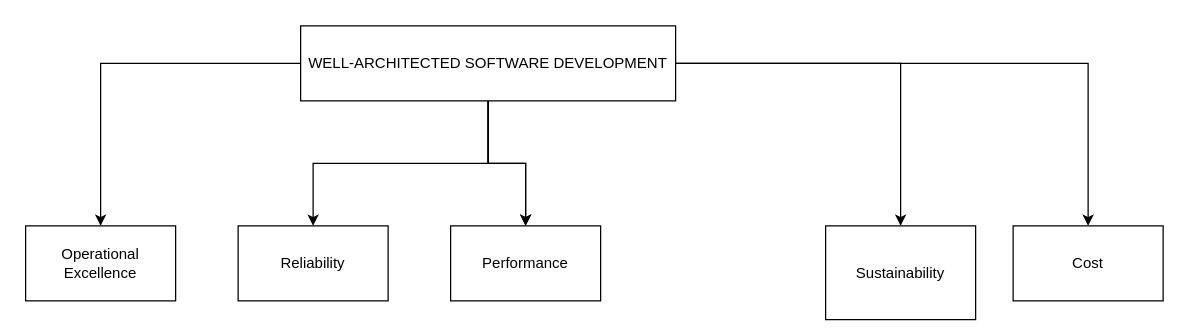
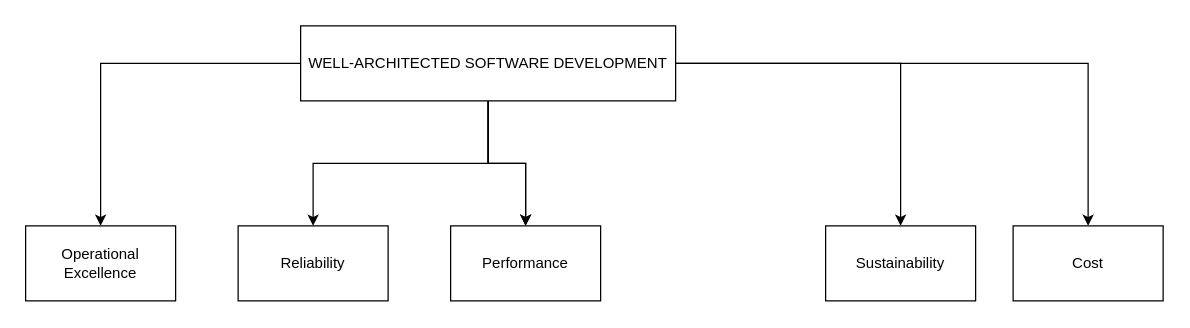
(901, 273) -> (901, 263)
